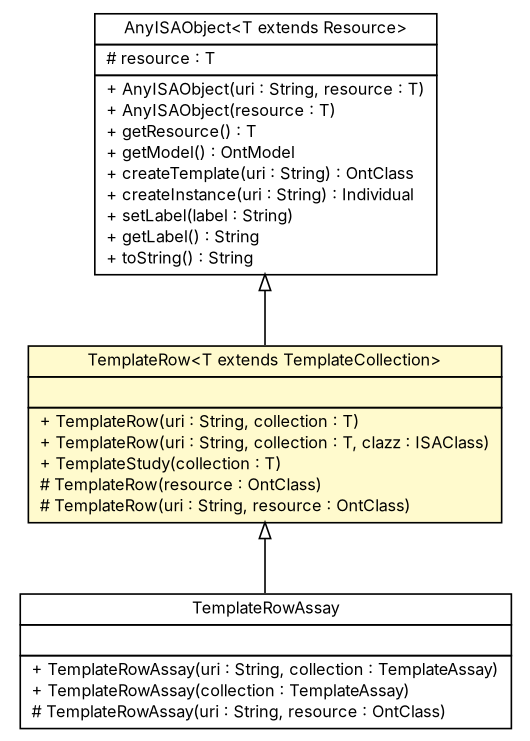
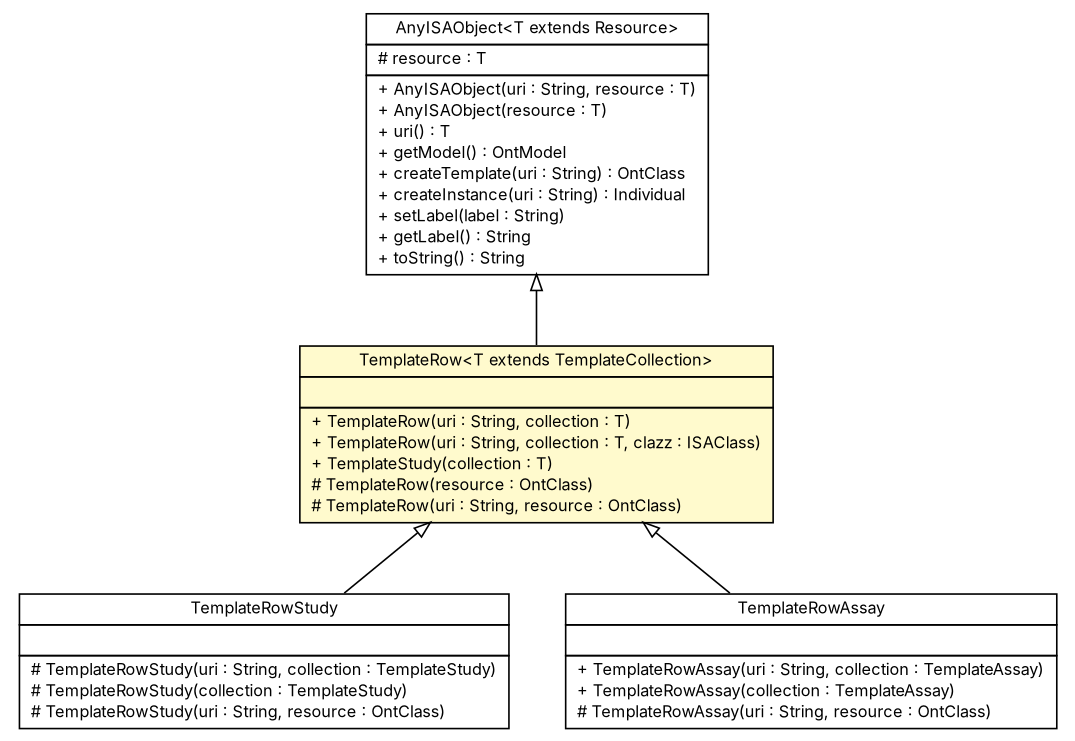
(182, 132) -> (415, 132)
none -> (264, 660)
